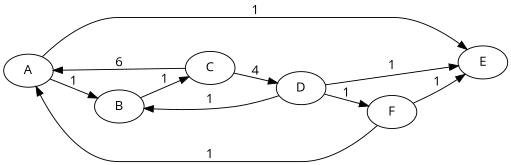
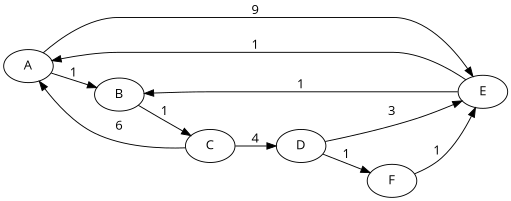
(256, 11) -> (256, 11)
(392, 66) -> (392, 112)
(217, 108) -> (306, 92)
(199, 162) -> (266, 52)
